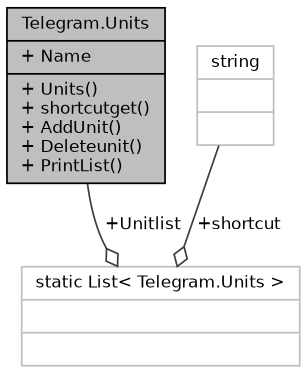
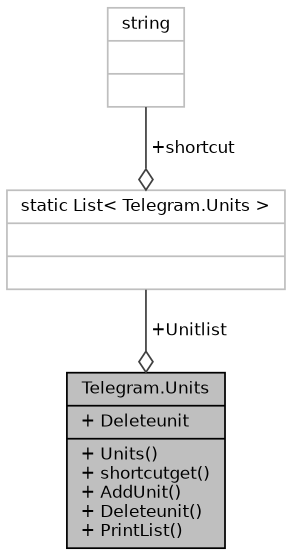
(56, 56) -> (136, 421)
(94, 217) -> (146, 320)
